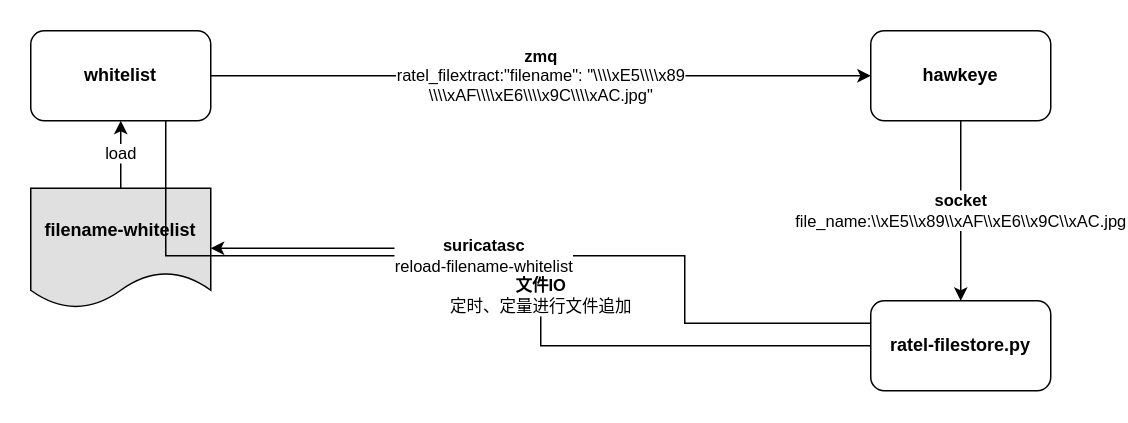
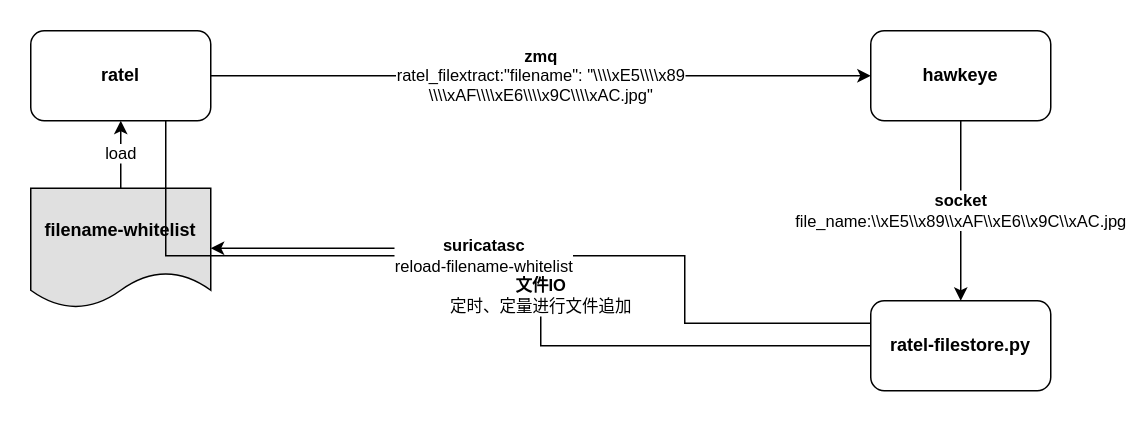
(121, 76) -> (121, 76)
